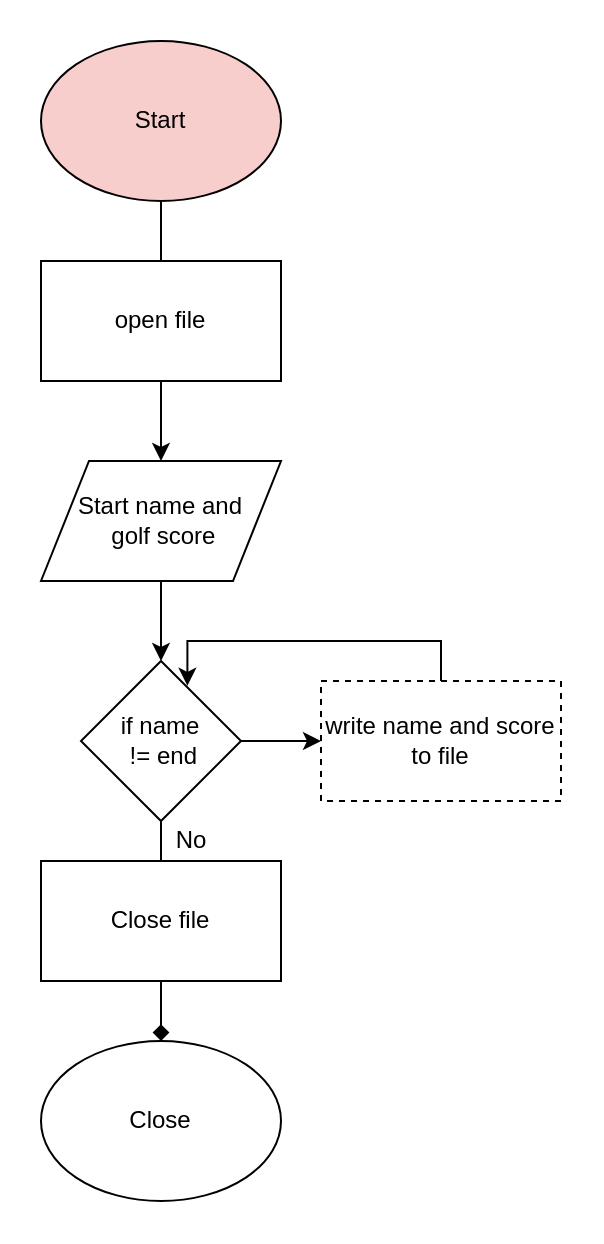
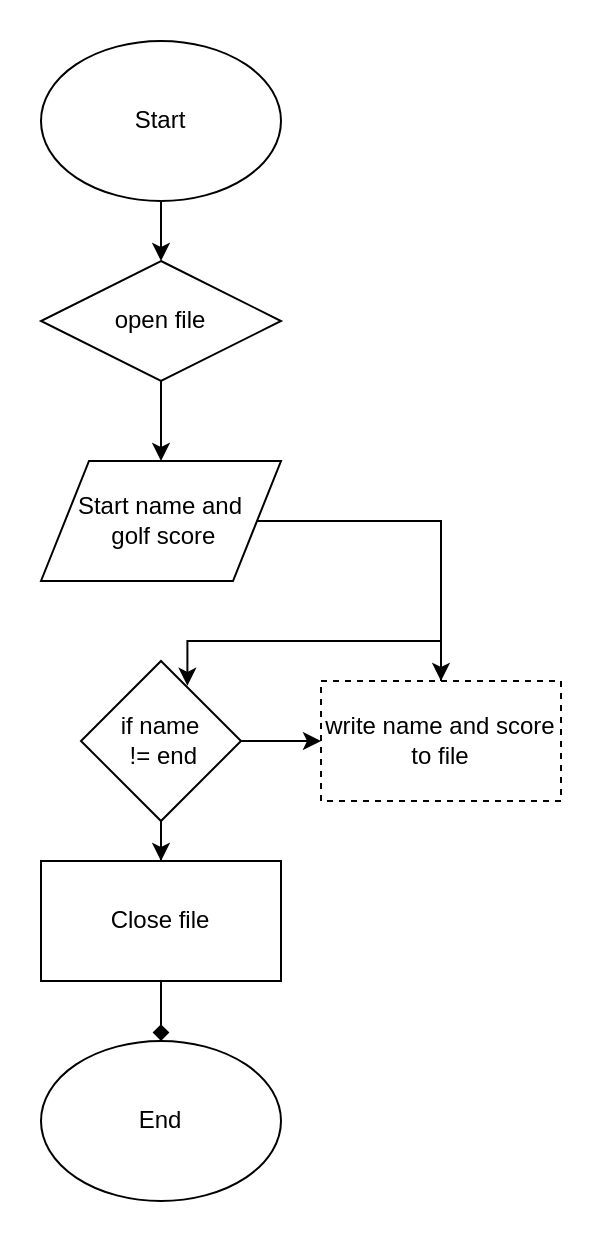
(161, 121) -> (161, 121)
(161, 252) -> (161, 246)
(161, 321) -> (161, 321)
(161, 614) -> (407, 521)
(191, 841) -> none
(161, 851) -> (161, 846)
(161, 1121) -> (161, 1121)
